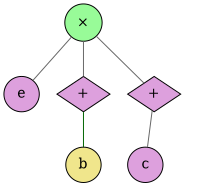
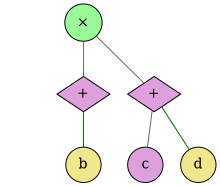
(22, 94) -> none
none -> (198, 165)
